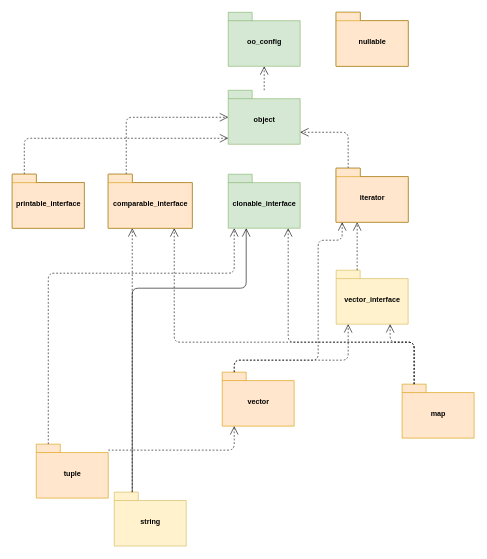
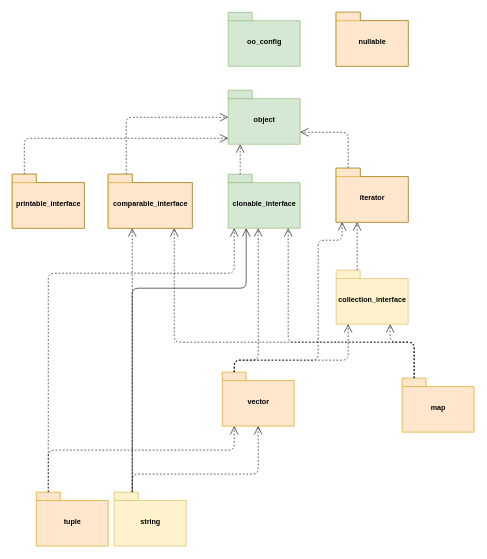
(264, 79) -> none
none -> (240, 161)
none -> (258, 294)
(373, 300) -> (373, 300)
(438, 411) -> (438, 405)
(72, 471) -> (72, 519)
none -> (217, 474)
